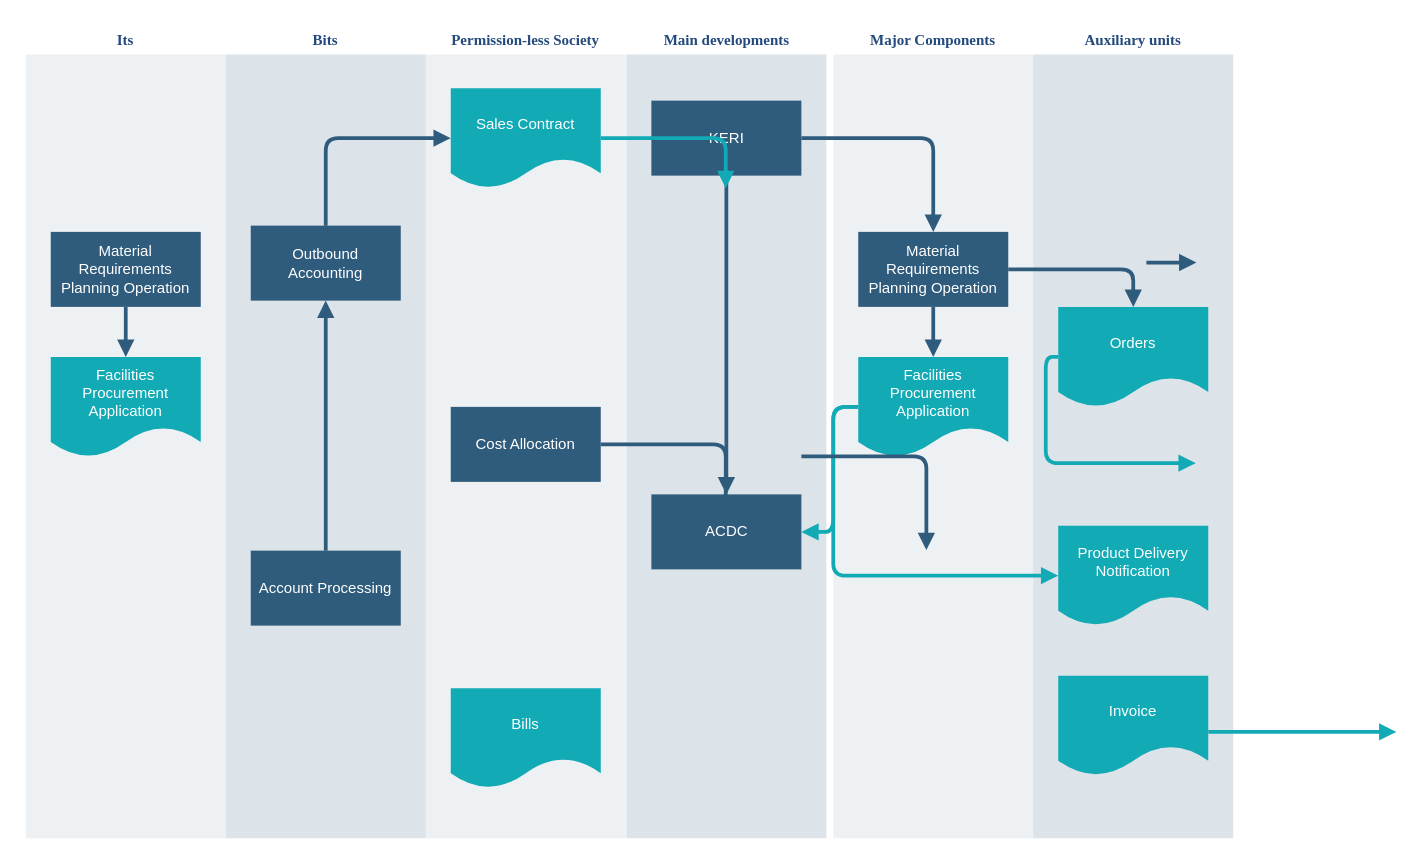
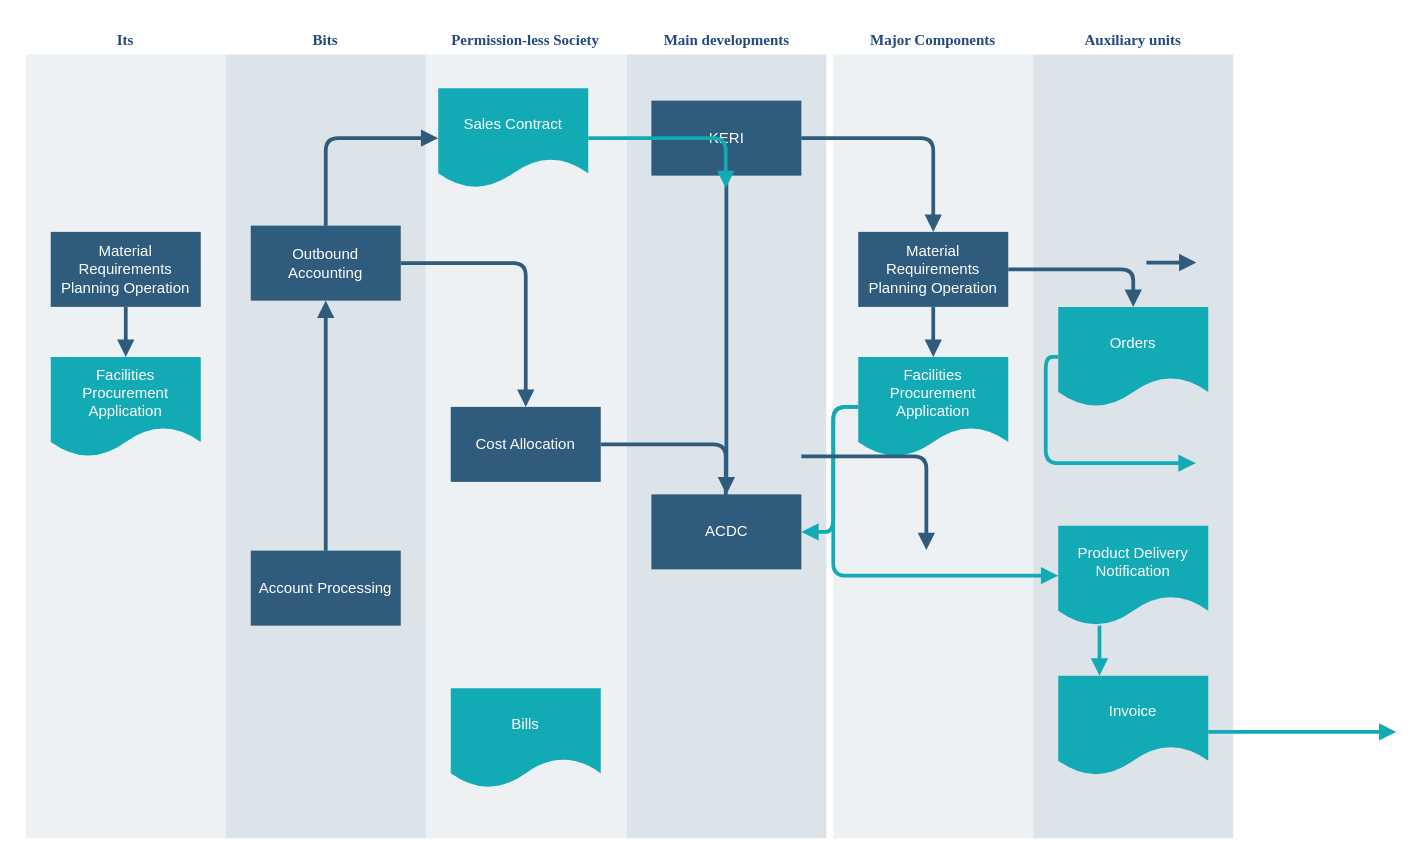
(526, 138) -> (513, 138)
none -> (524, 268)
none -> (1099, 642)
